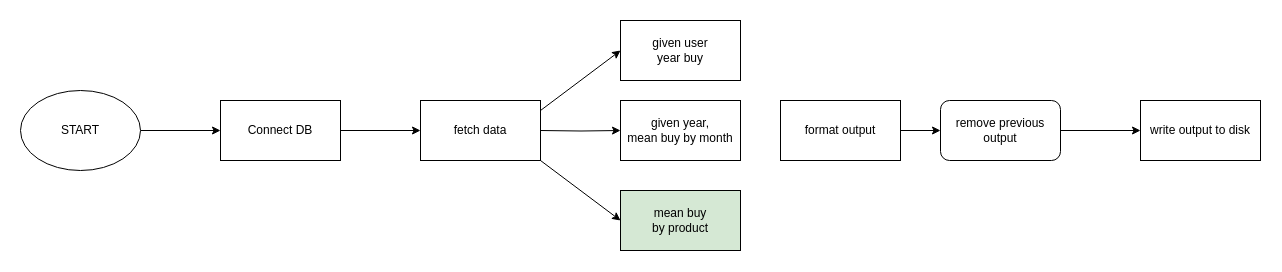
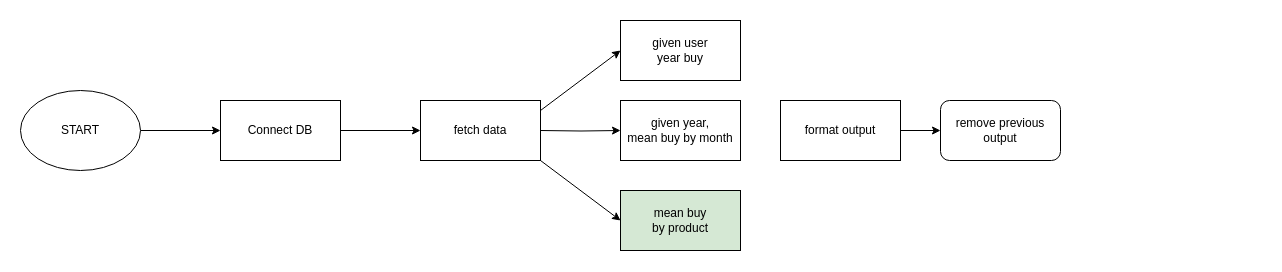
(1097, 131) -> none
(1201, 131) -> none
